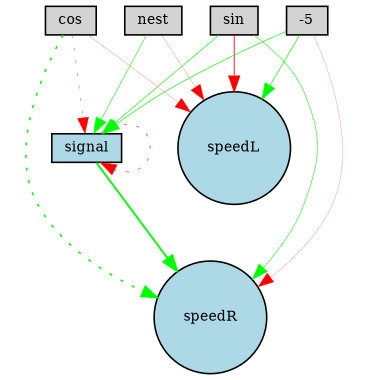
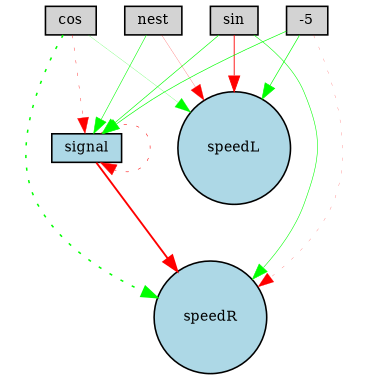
(138, 72) -> (138, 72)
(341, 166) -> (341, 166)
(132, 211) -> (132, 211)
